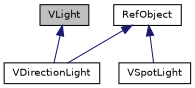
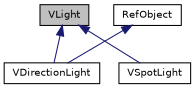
(152, 49) -> (114, 47)
